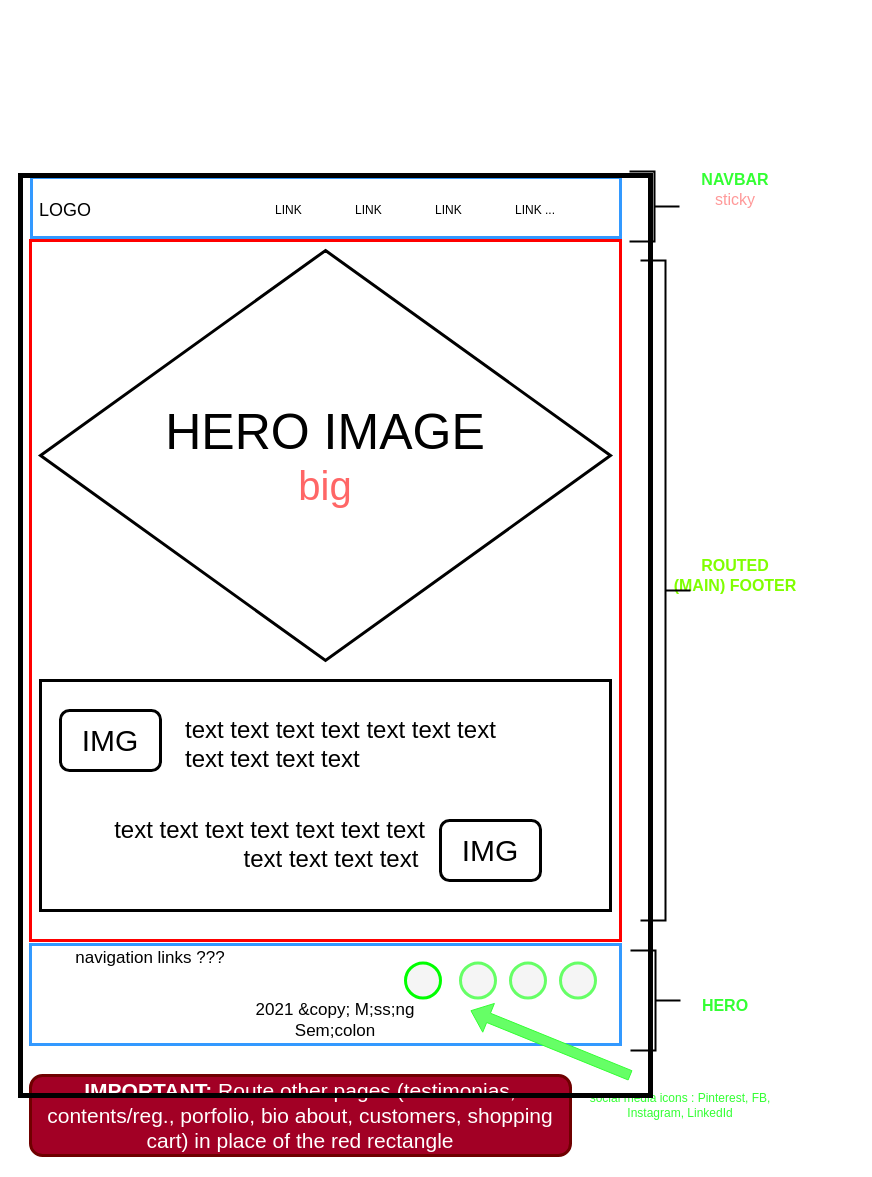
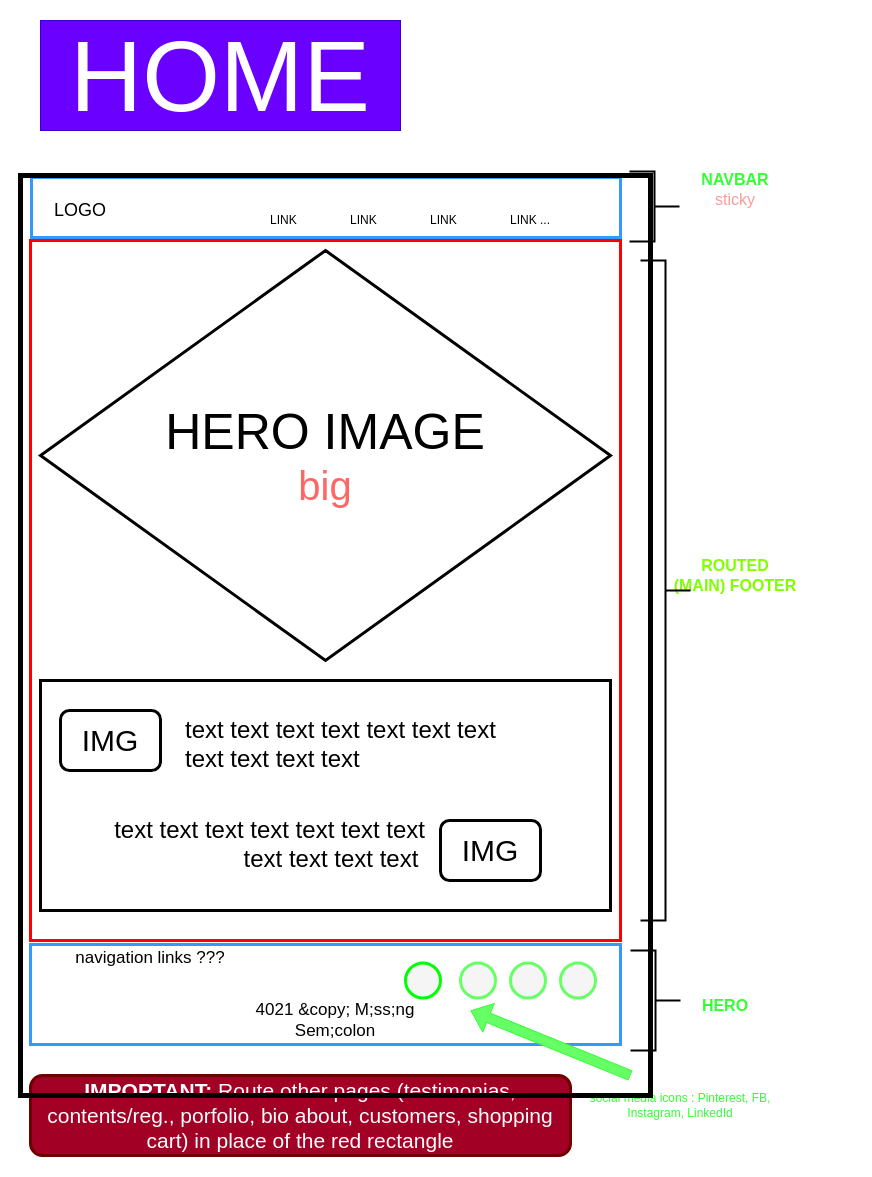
none -> (221, 76)
(66, 211) -> (81, 211)
(416, 211) -> (411, 221)
(336, 1021) -> (336, 1021)
